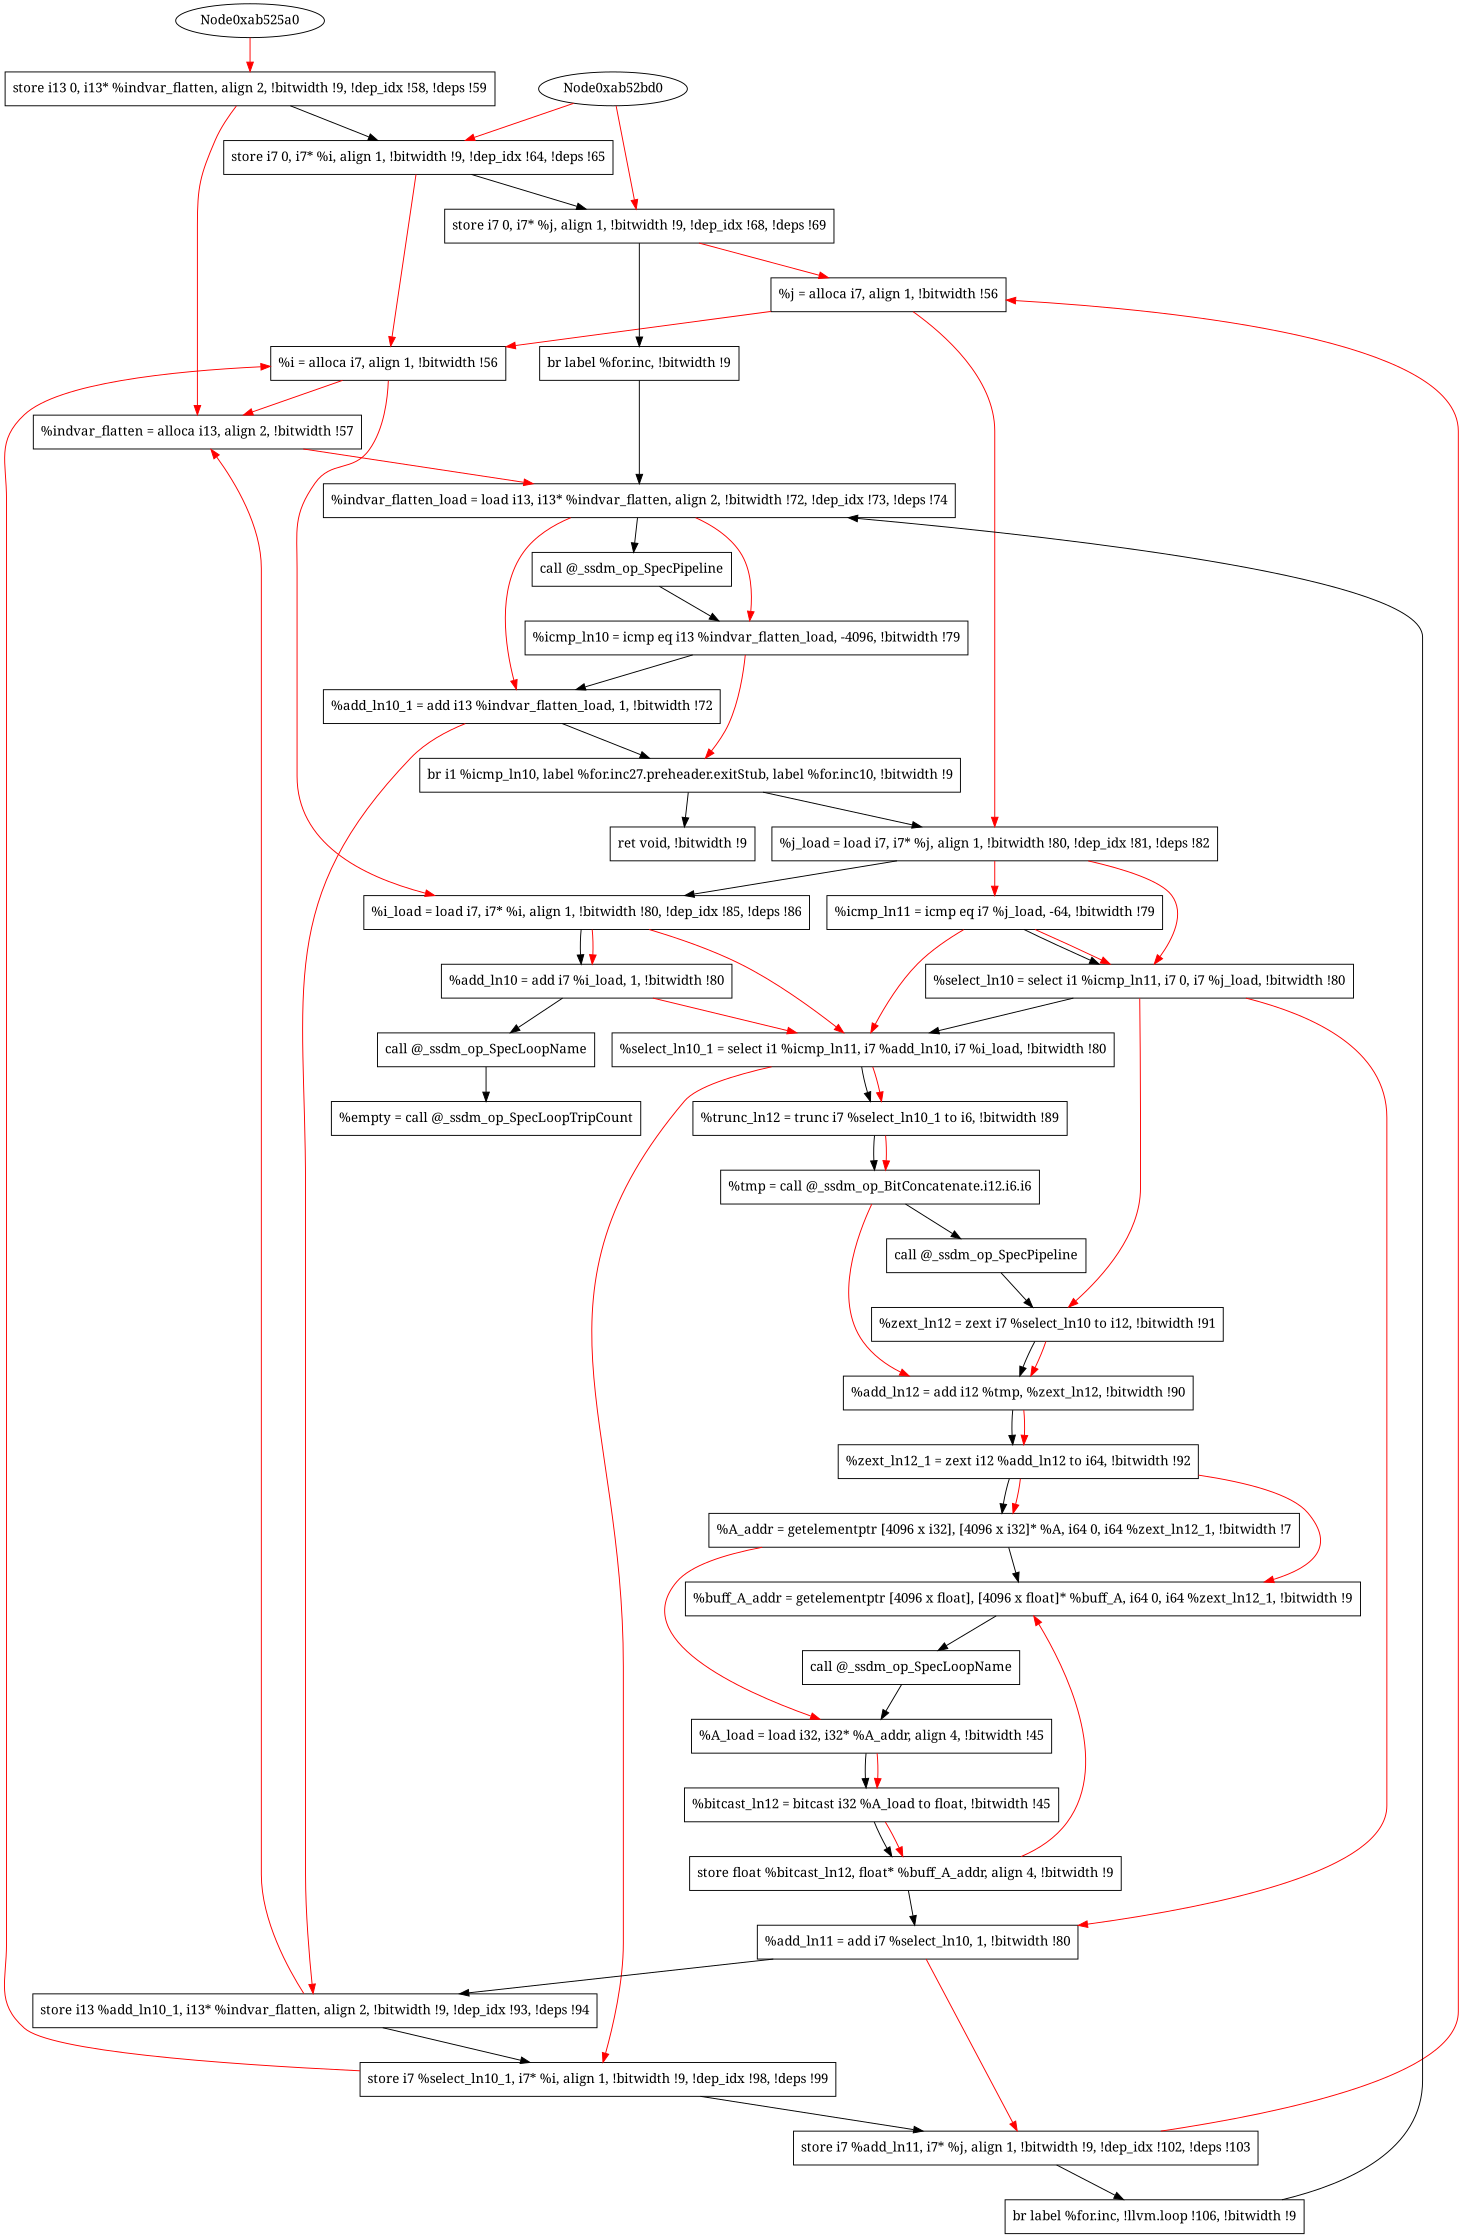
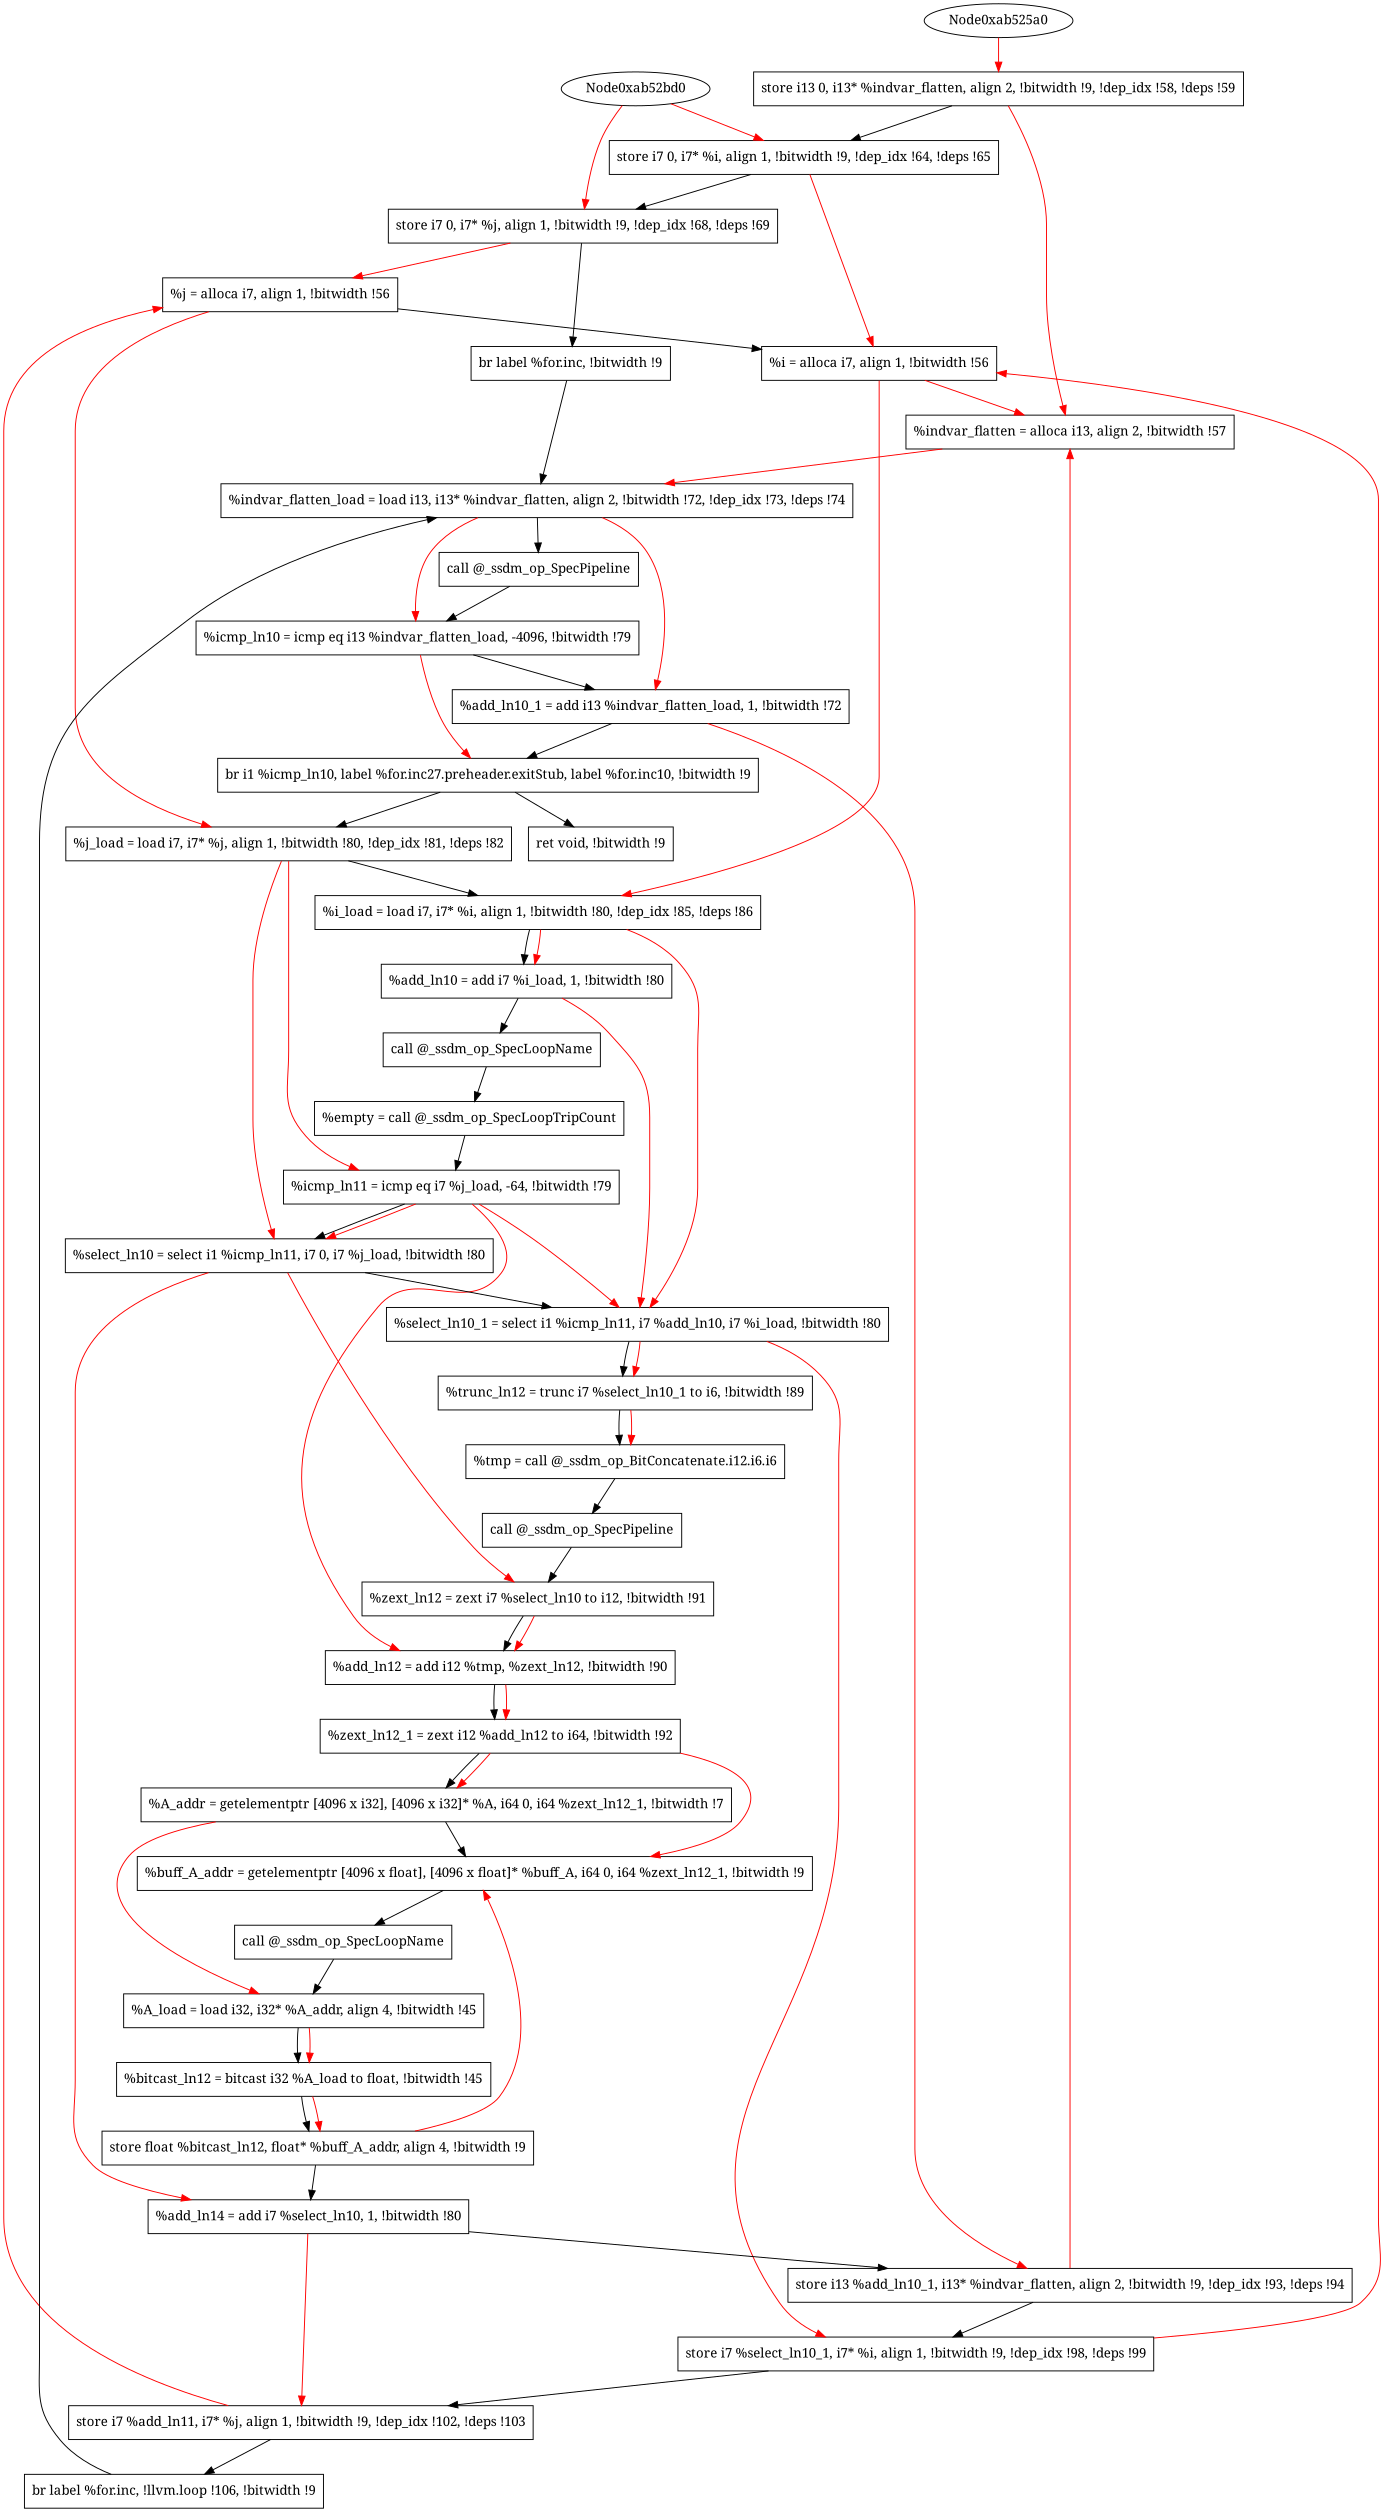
(650, 328) -> (566, 328)
none -> (461, 1148)
(849, 1297) -> (329, 1378)
(918, 1942) -> (308, 2217)
